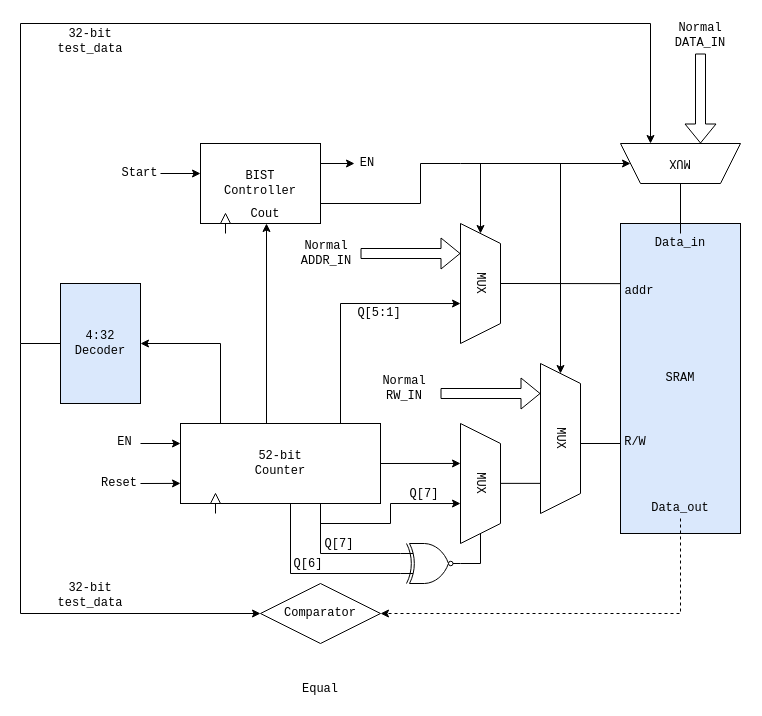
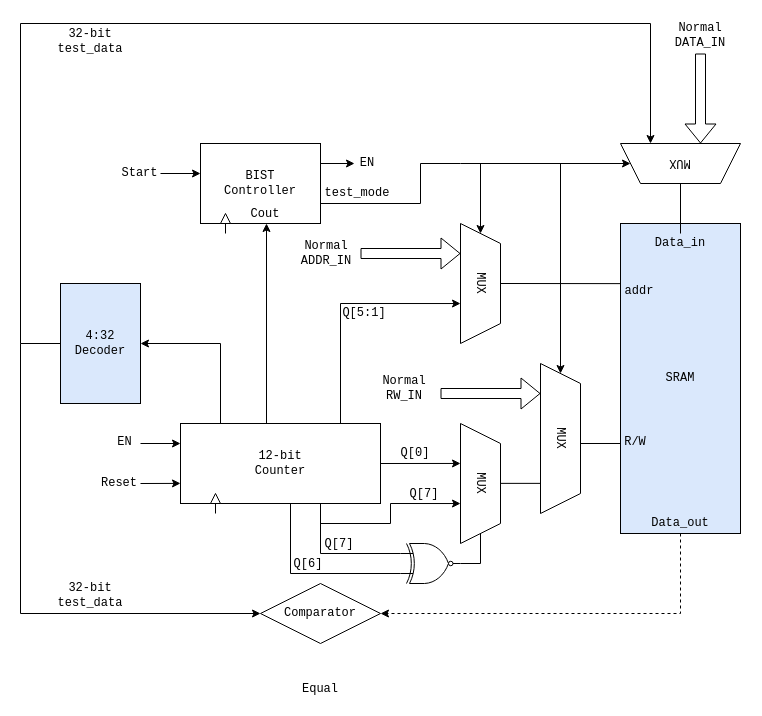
none -> (358, 194)
(380, 314) -> (365, 314)
none -> (416, 454)
(281, 464) -> (281, 464)
(681, 509) -> (681, 524)
